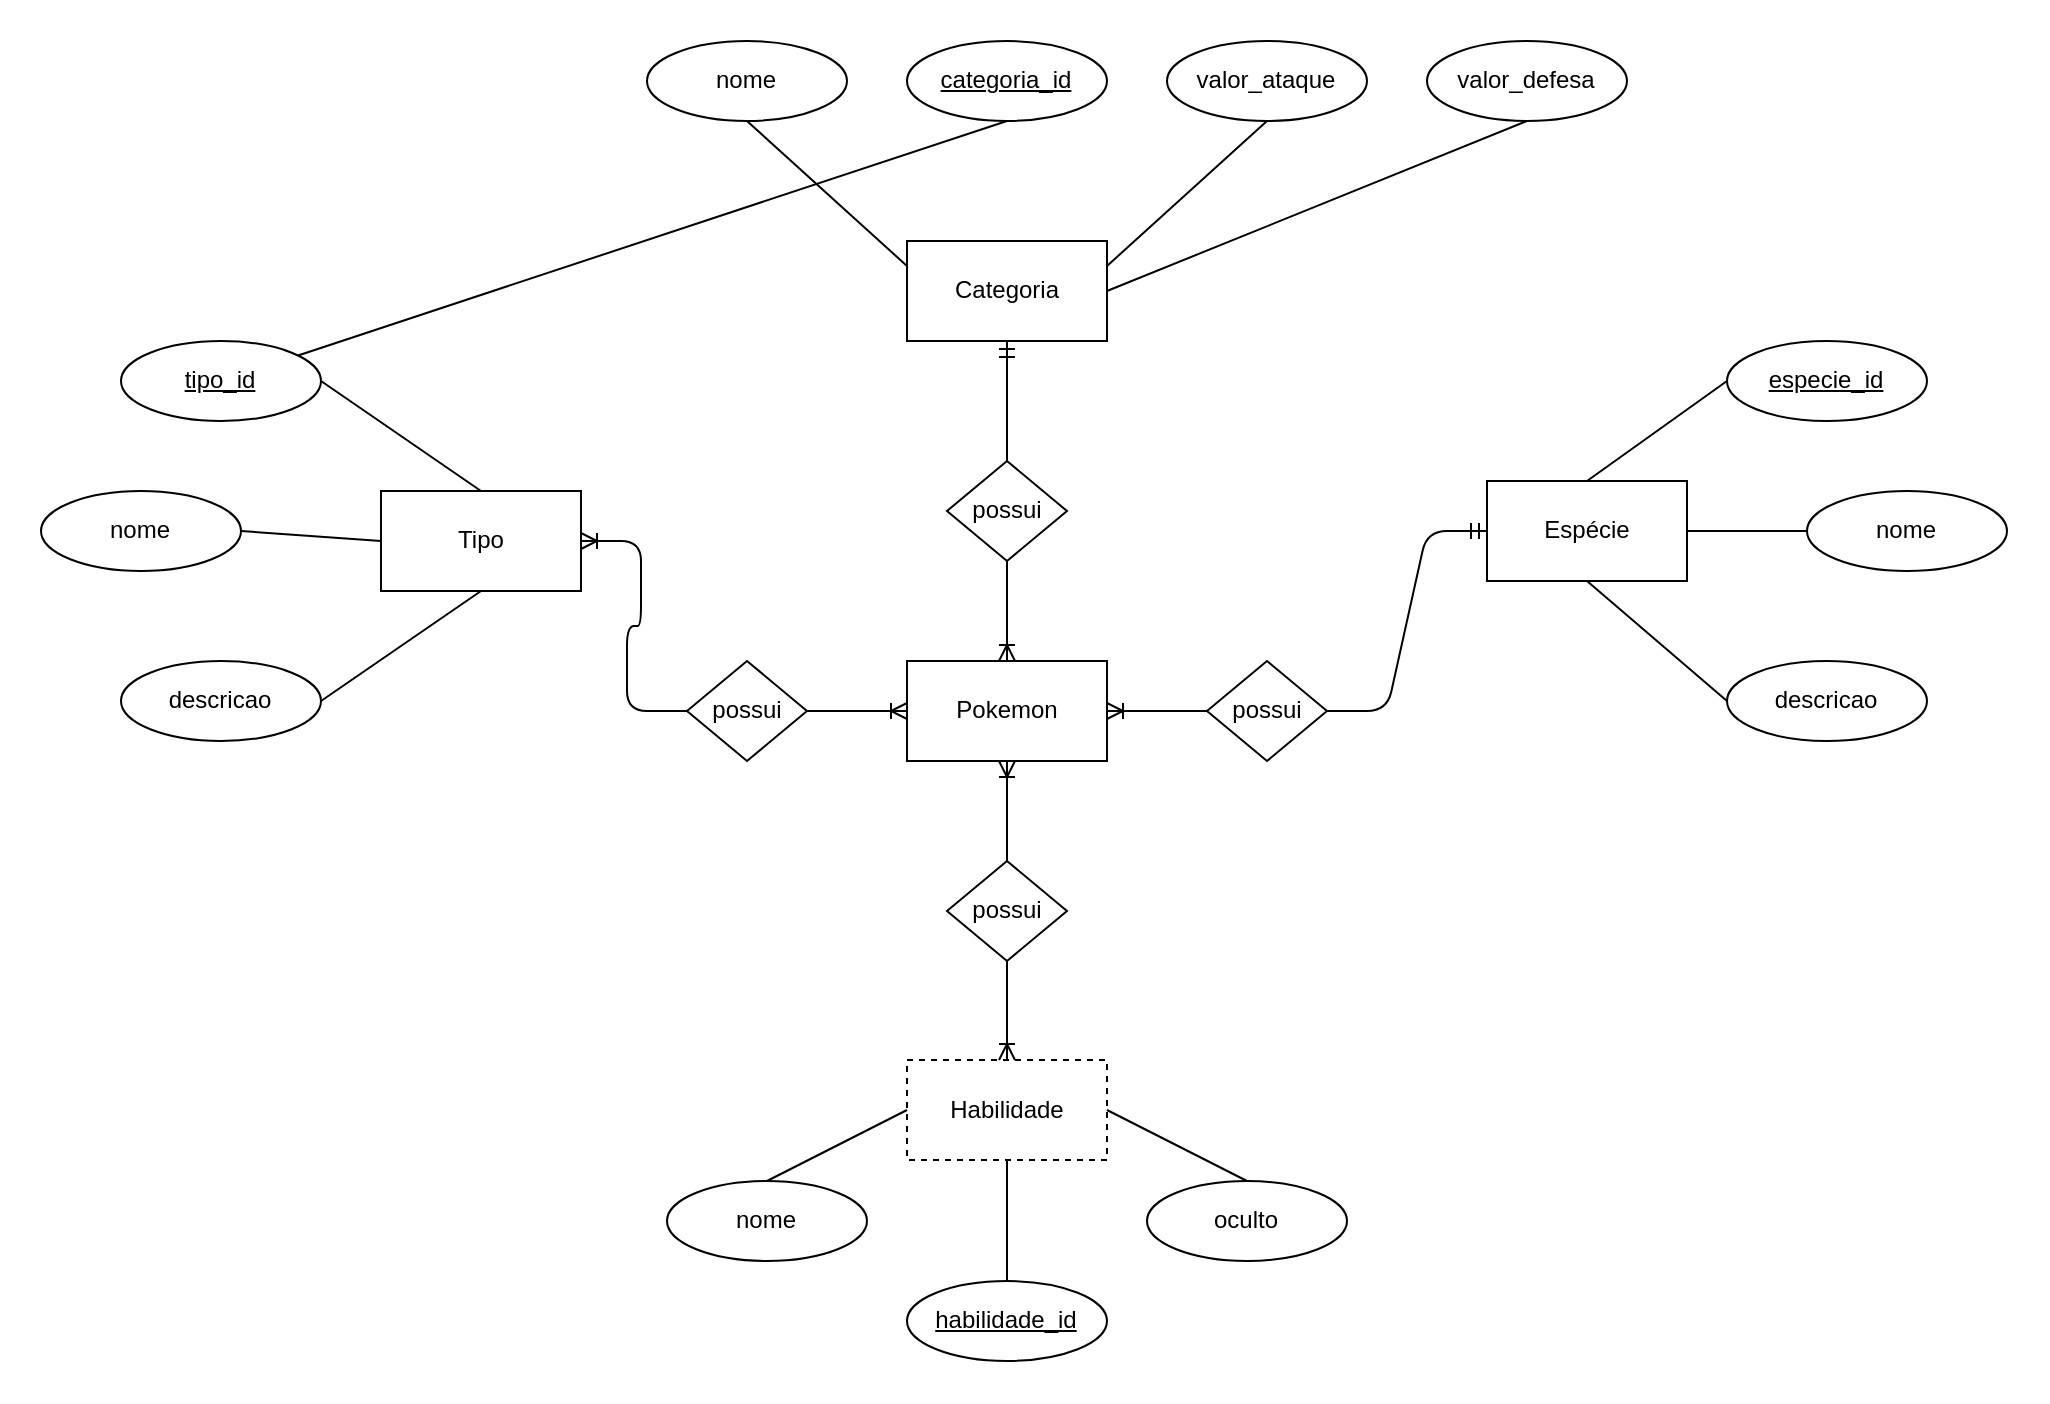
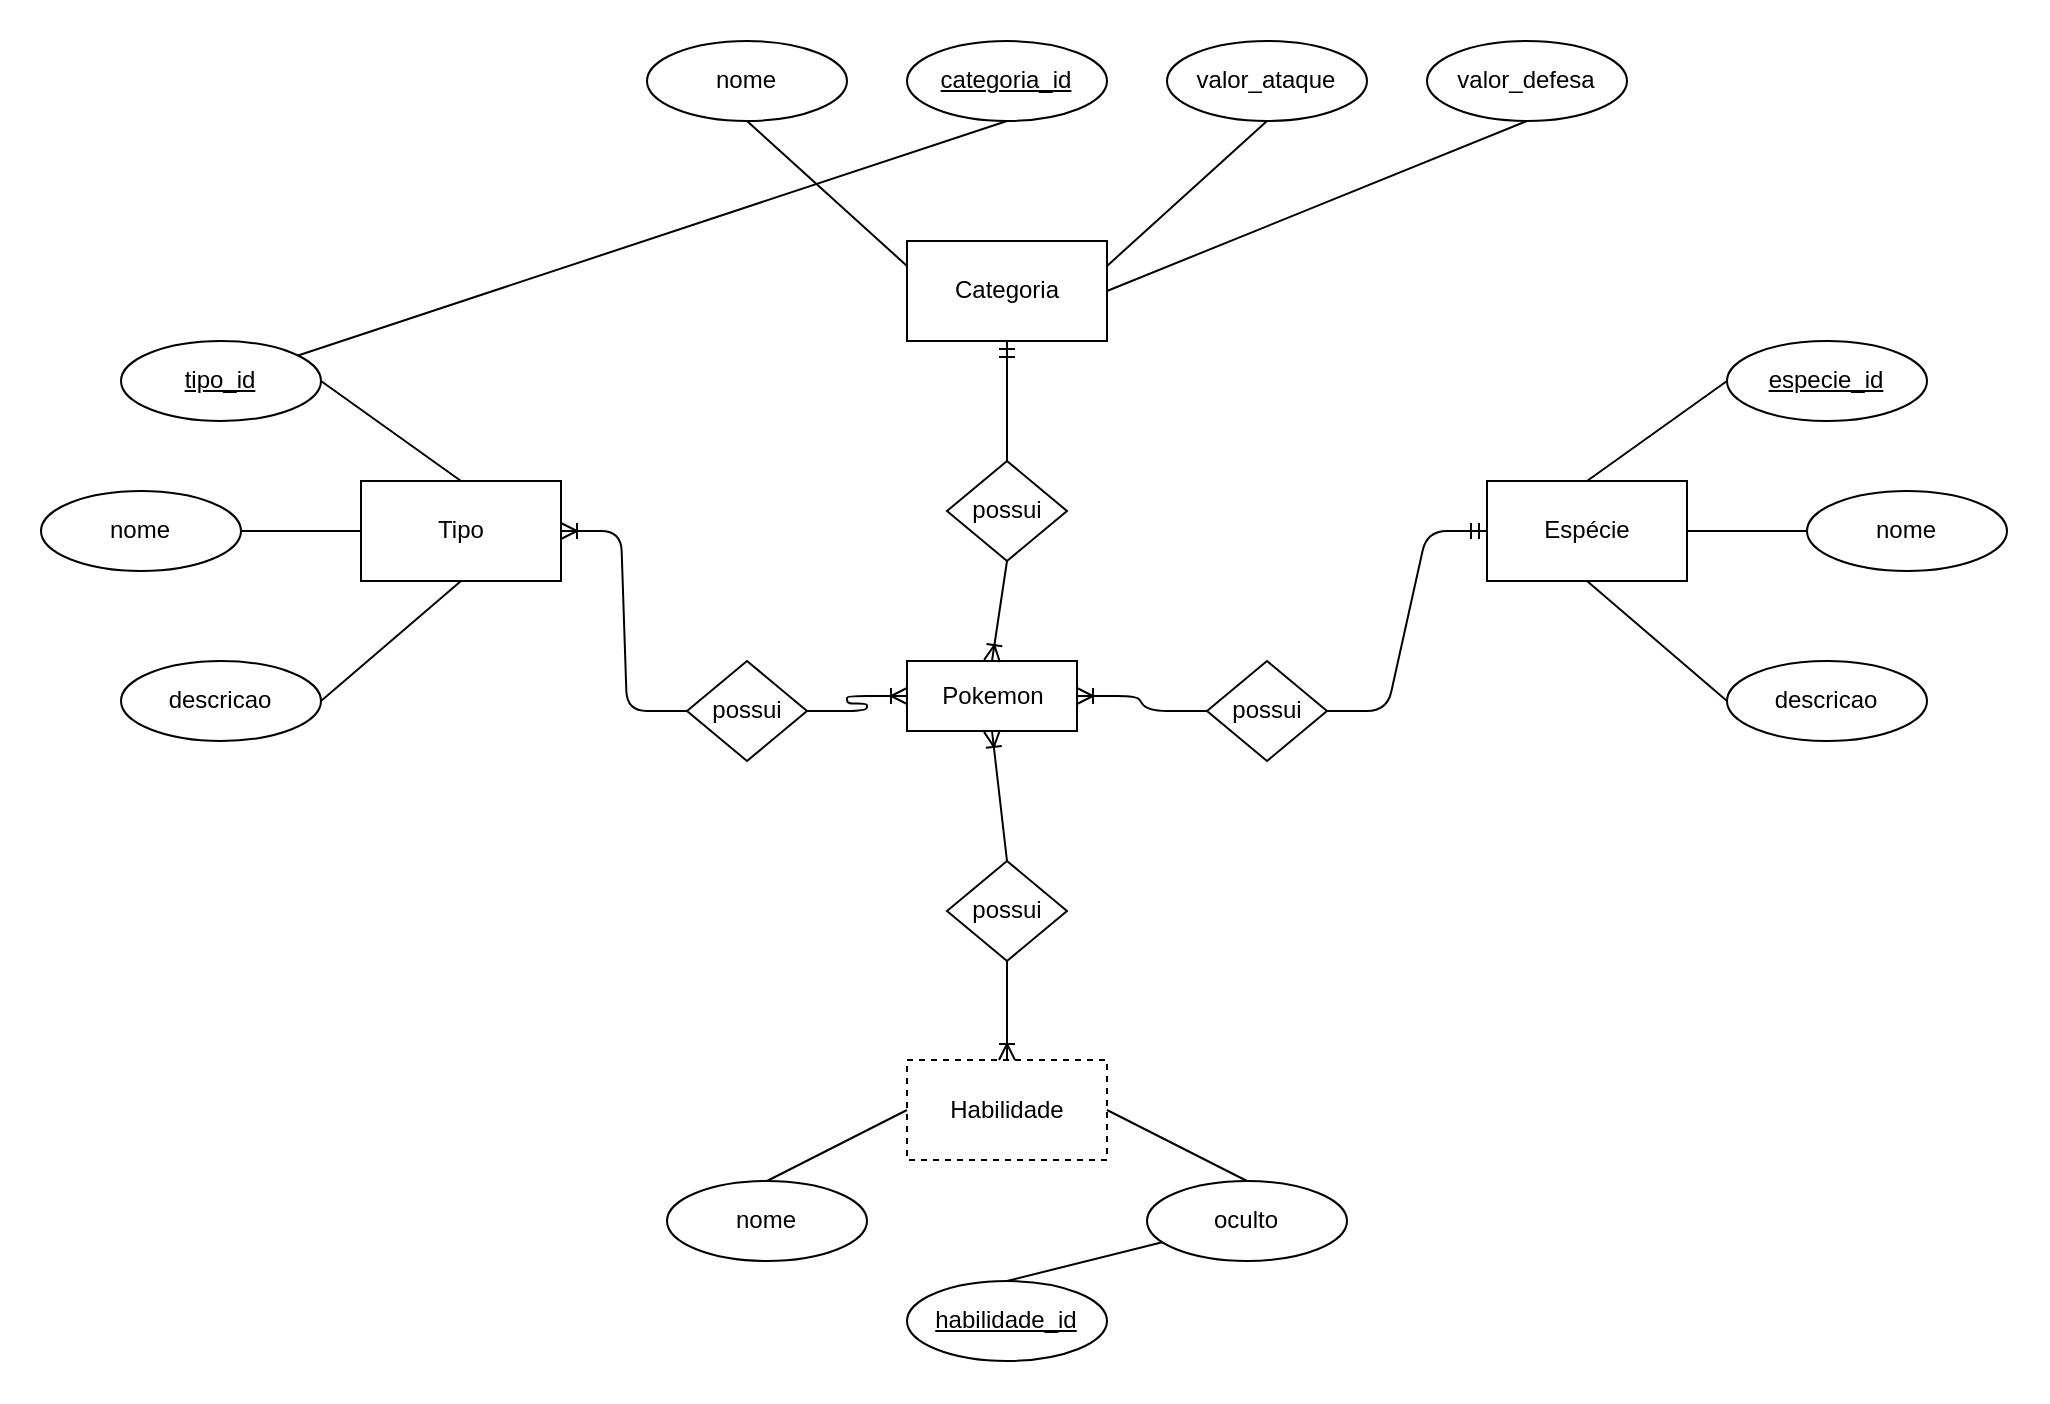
(481, 541) -> (461, 531)
(1007, 711) -> (992, 696)
(1007, 1221) -> (1084, 1262)
